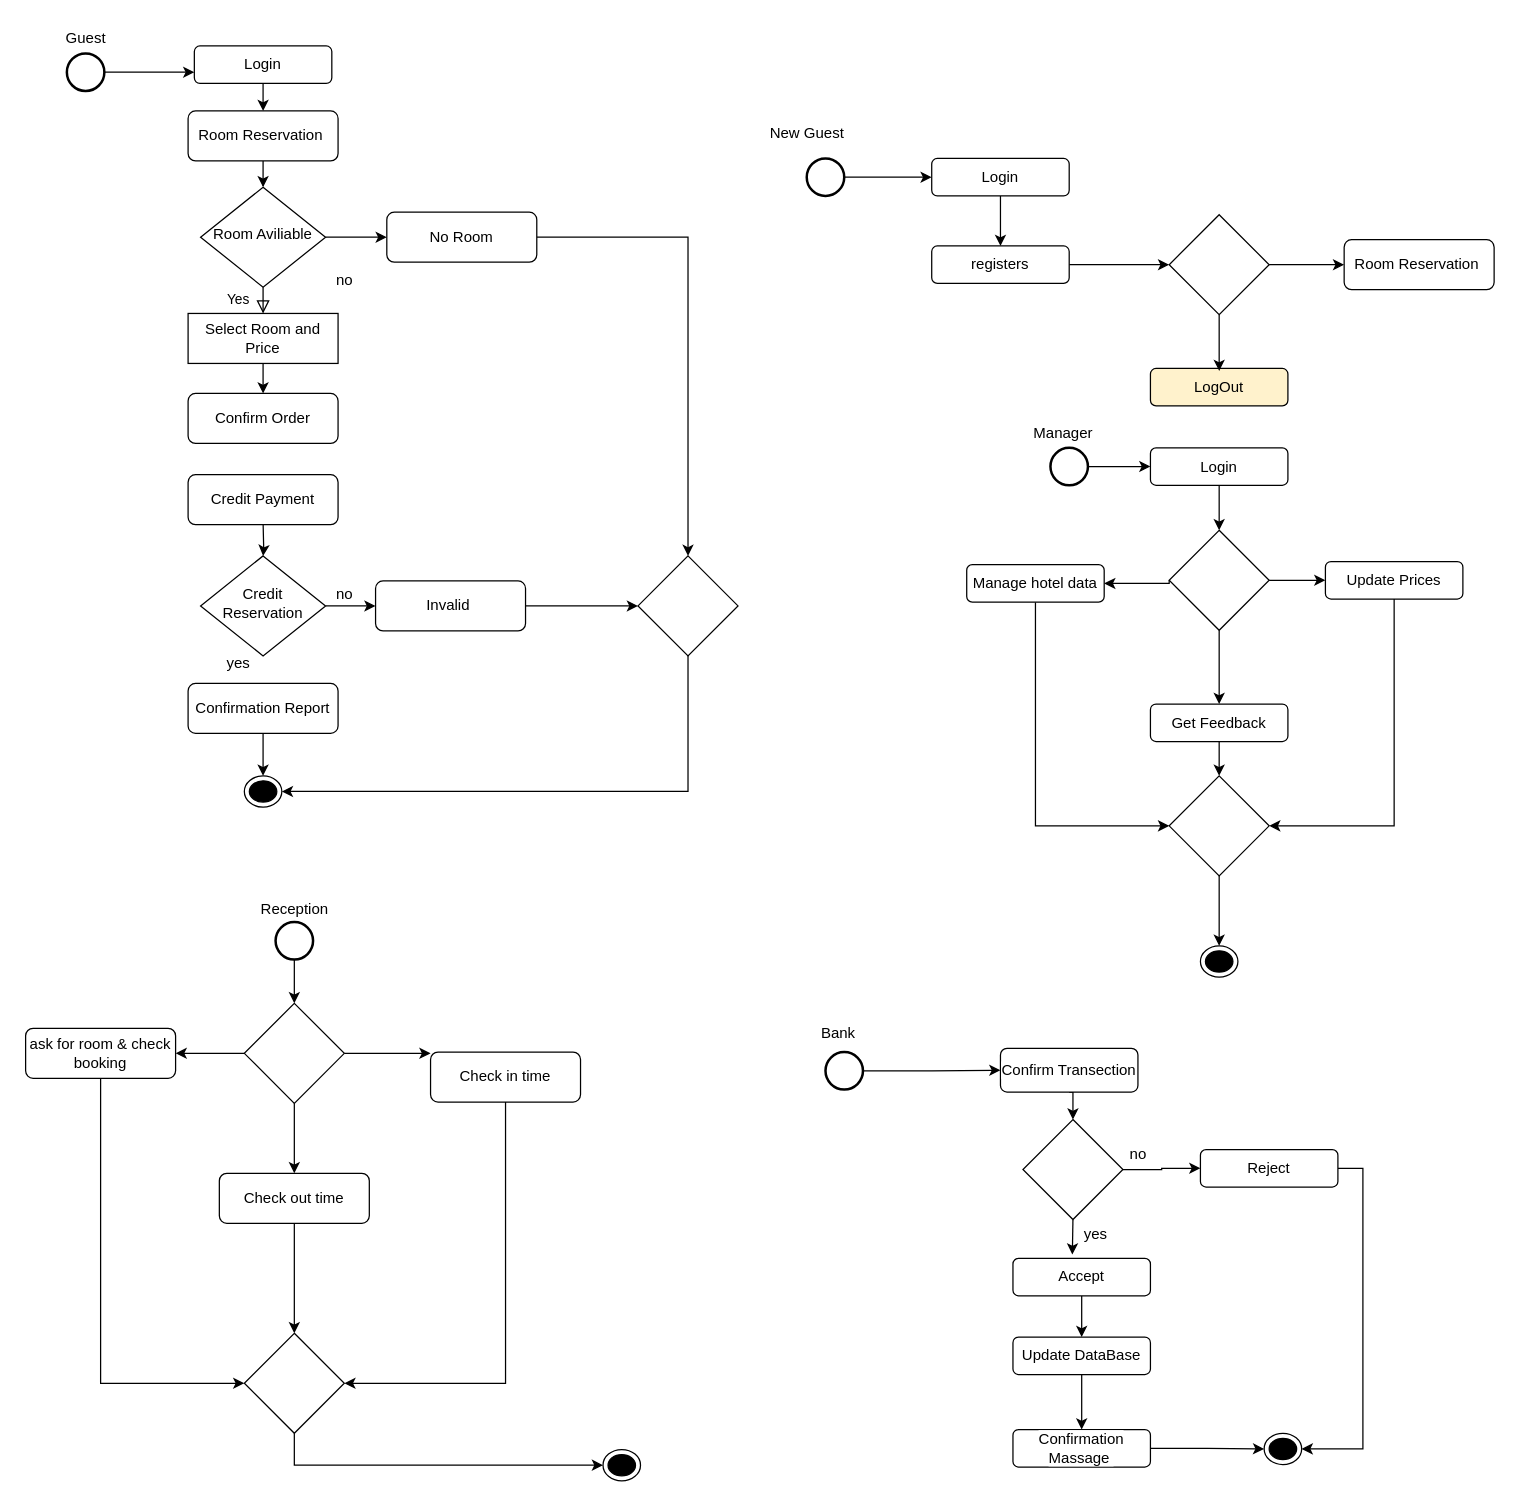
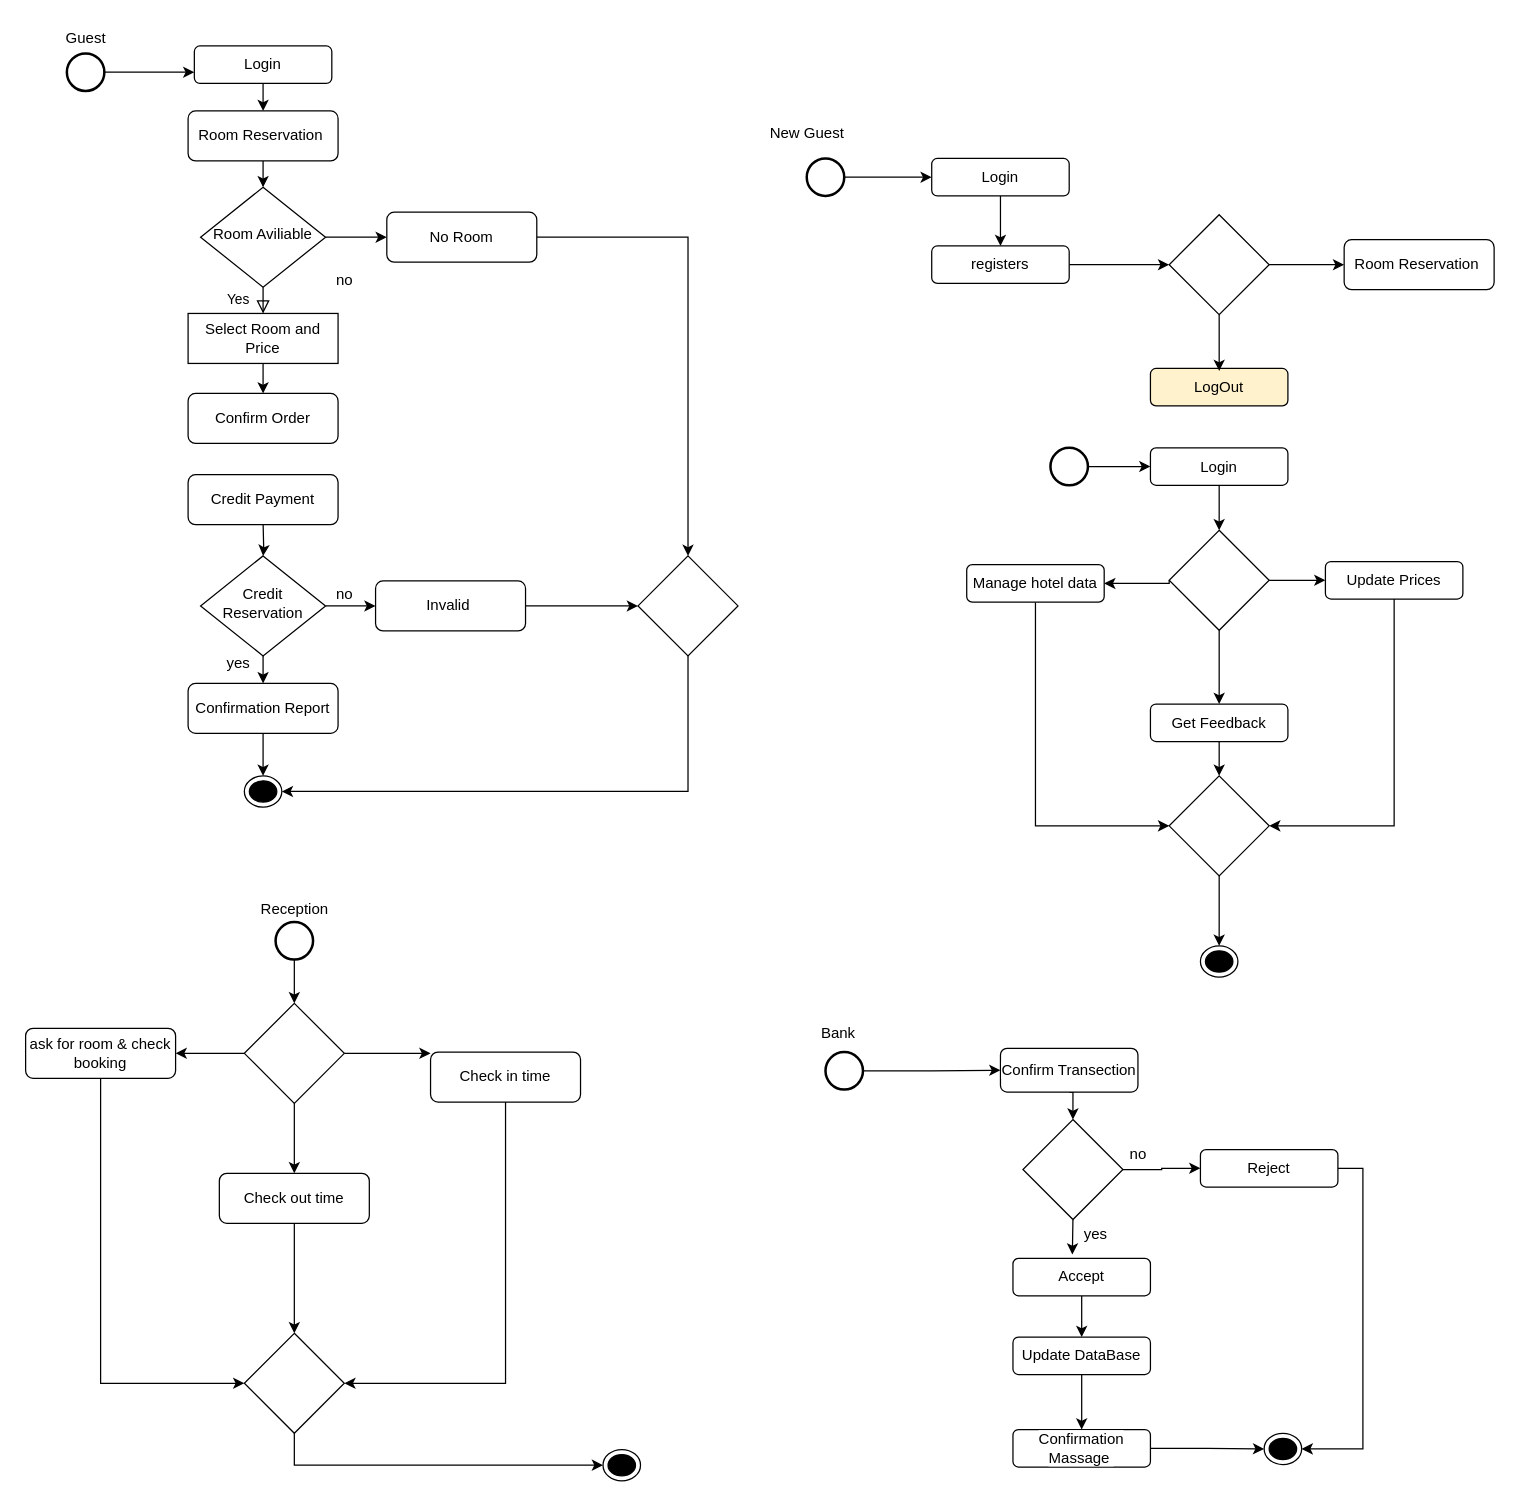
(1063, 433) -> none
none -> (263, 665)
